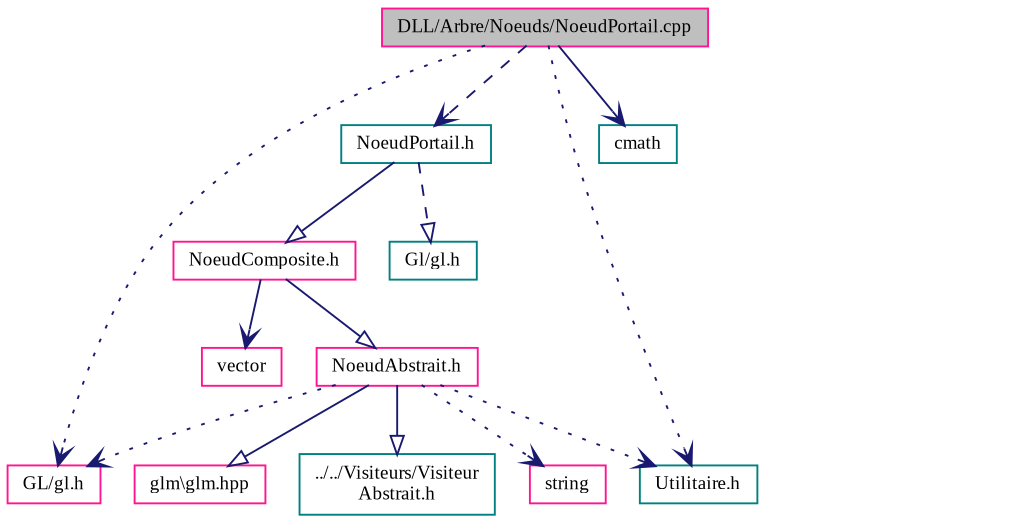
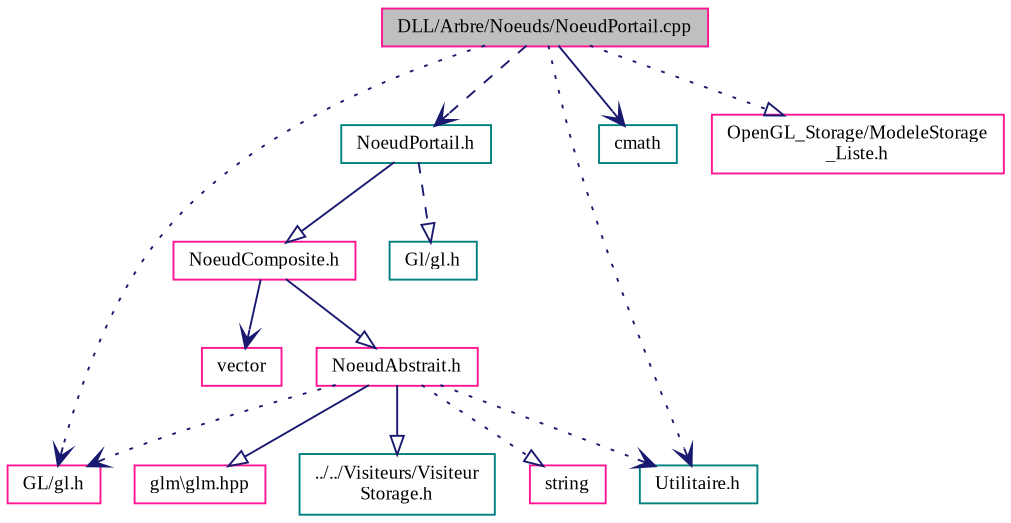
none -> (858, 144)
(475, 420) -> (475, 420)
(397, 484) -> (397, 484)
